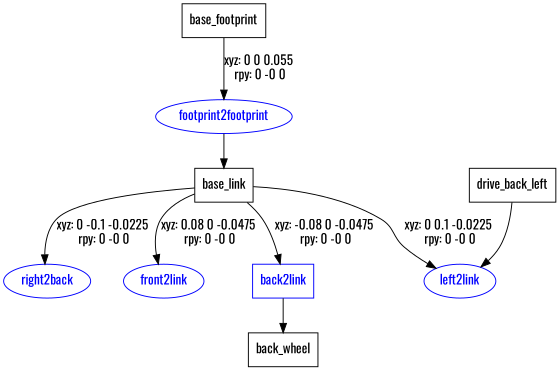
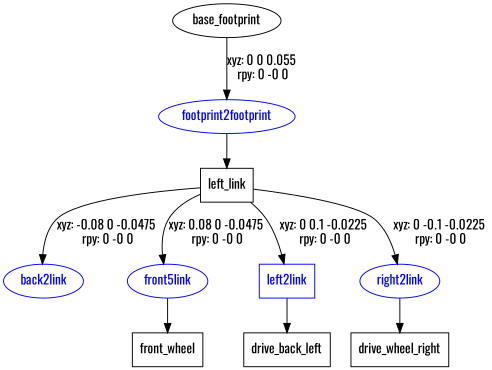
(224, 21) -> (227, 21)
(224, 185) -> (227, 185)
(506, 234) -> (287, 311)
(47, 281) -> (400, 281)
(164, 281) -> (168, 281)
(283, 281) -> (43, 281)
(460, 281) -> (287, 281)
none -> (168, 350)
(283, 350) -> none
none -> (400, 350)
